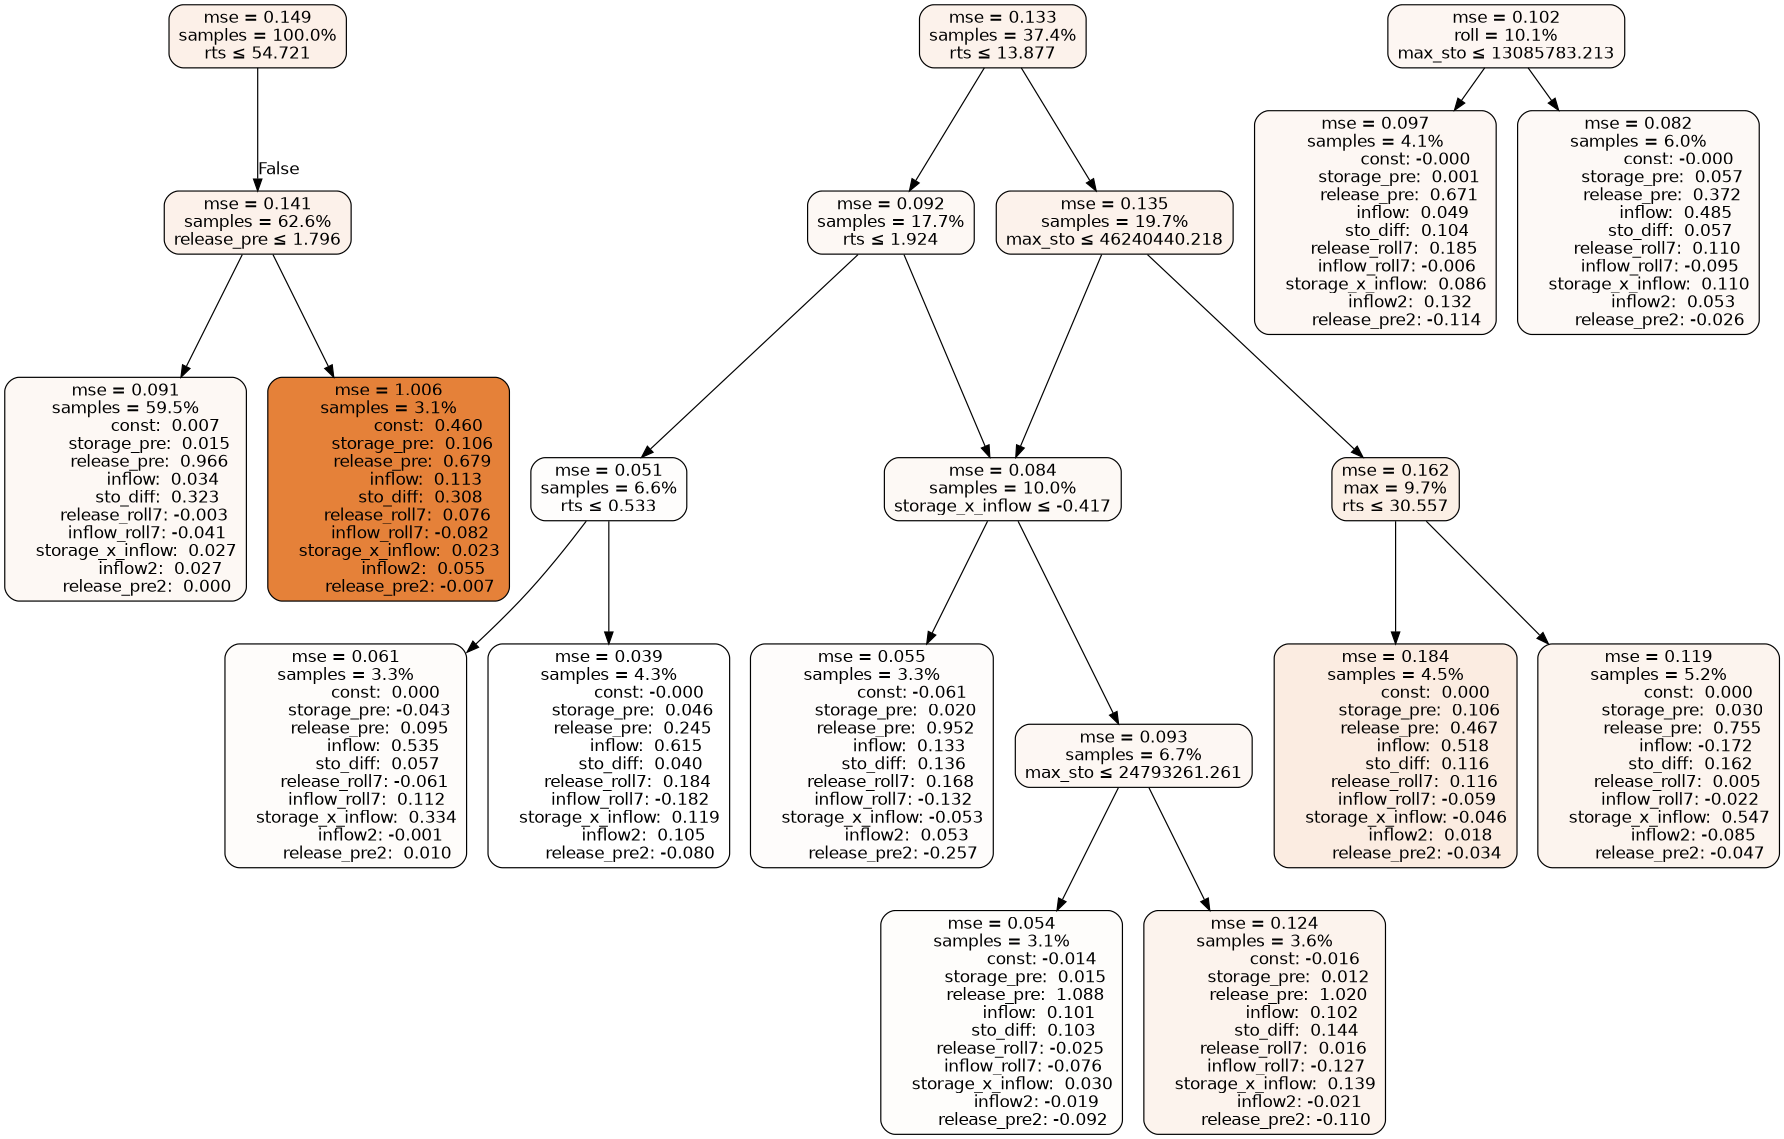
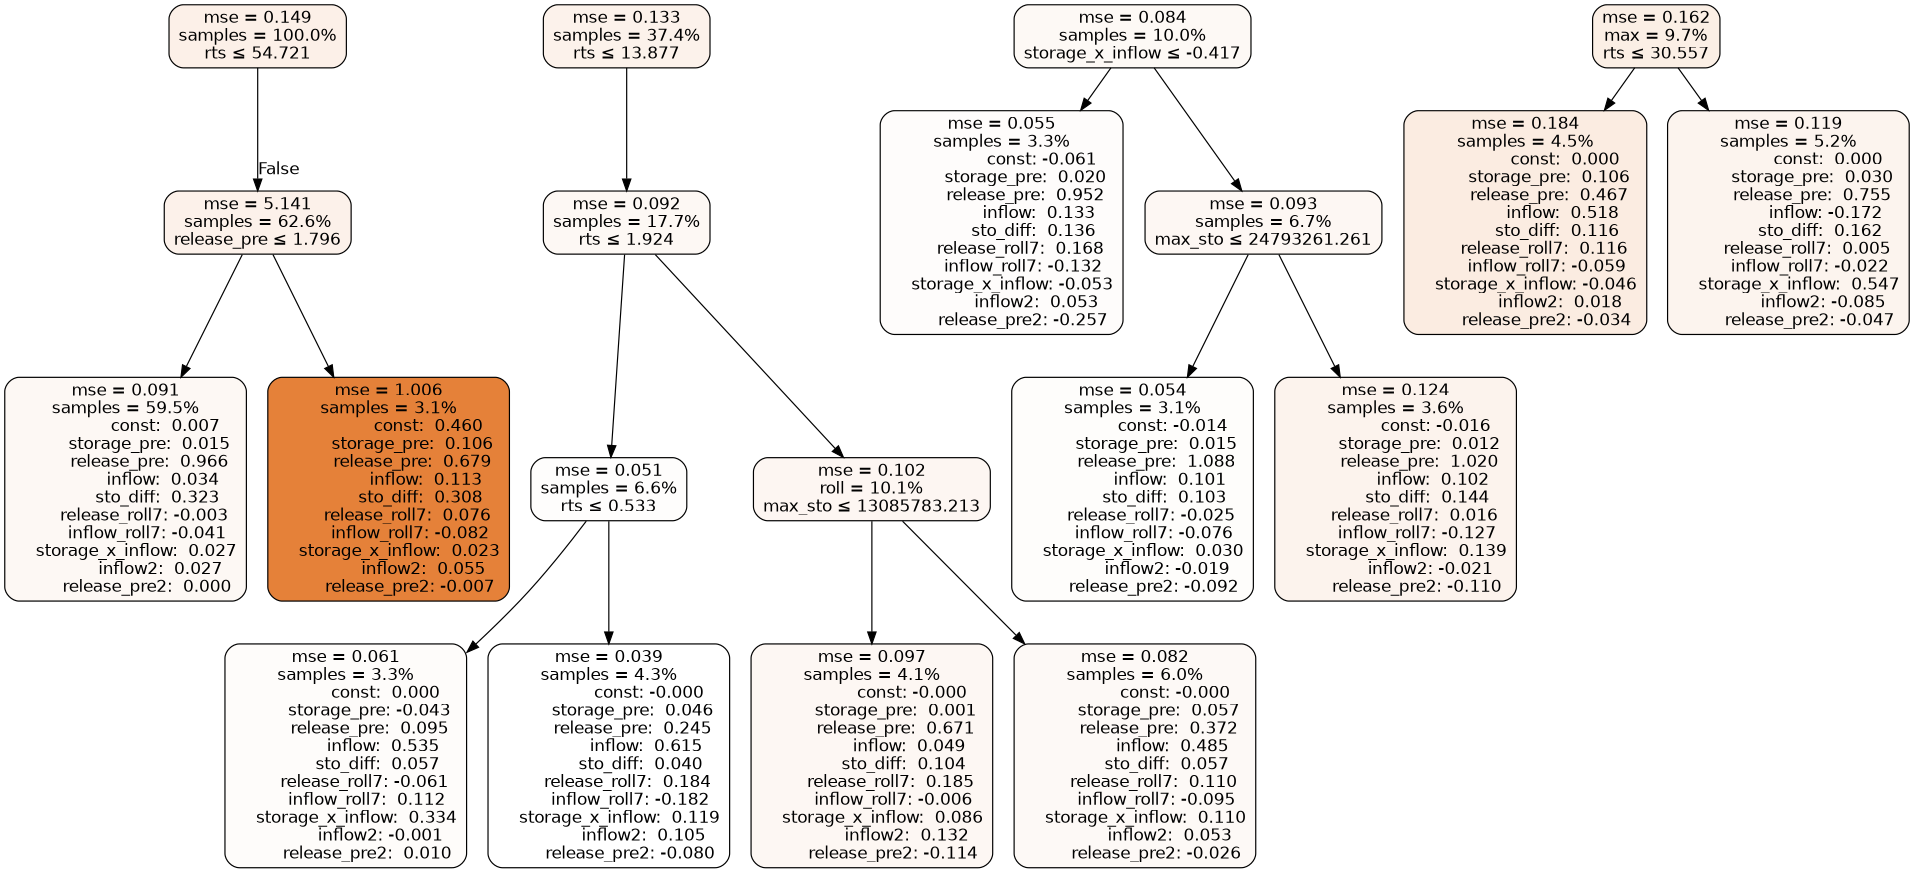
(258, 223) -> (258, 223)
(1115, 223) -> none
(945, 350) -> (745, 352)
